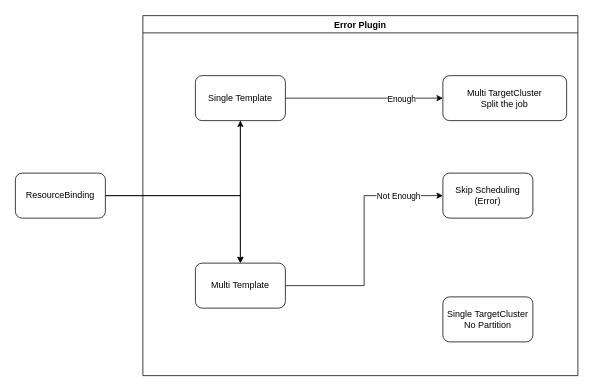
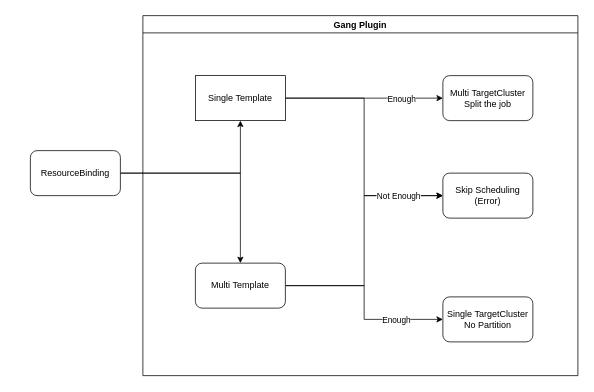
(360, 24) -> (360, 24)
(240, 98) -> (240, 98)
(505, 98) -> (488, 98)
(240, 122) -> (364, 146)
(60, 195) -> (75, 173)
none -> (400, 319)
